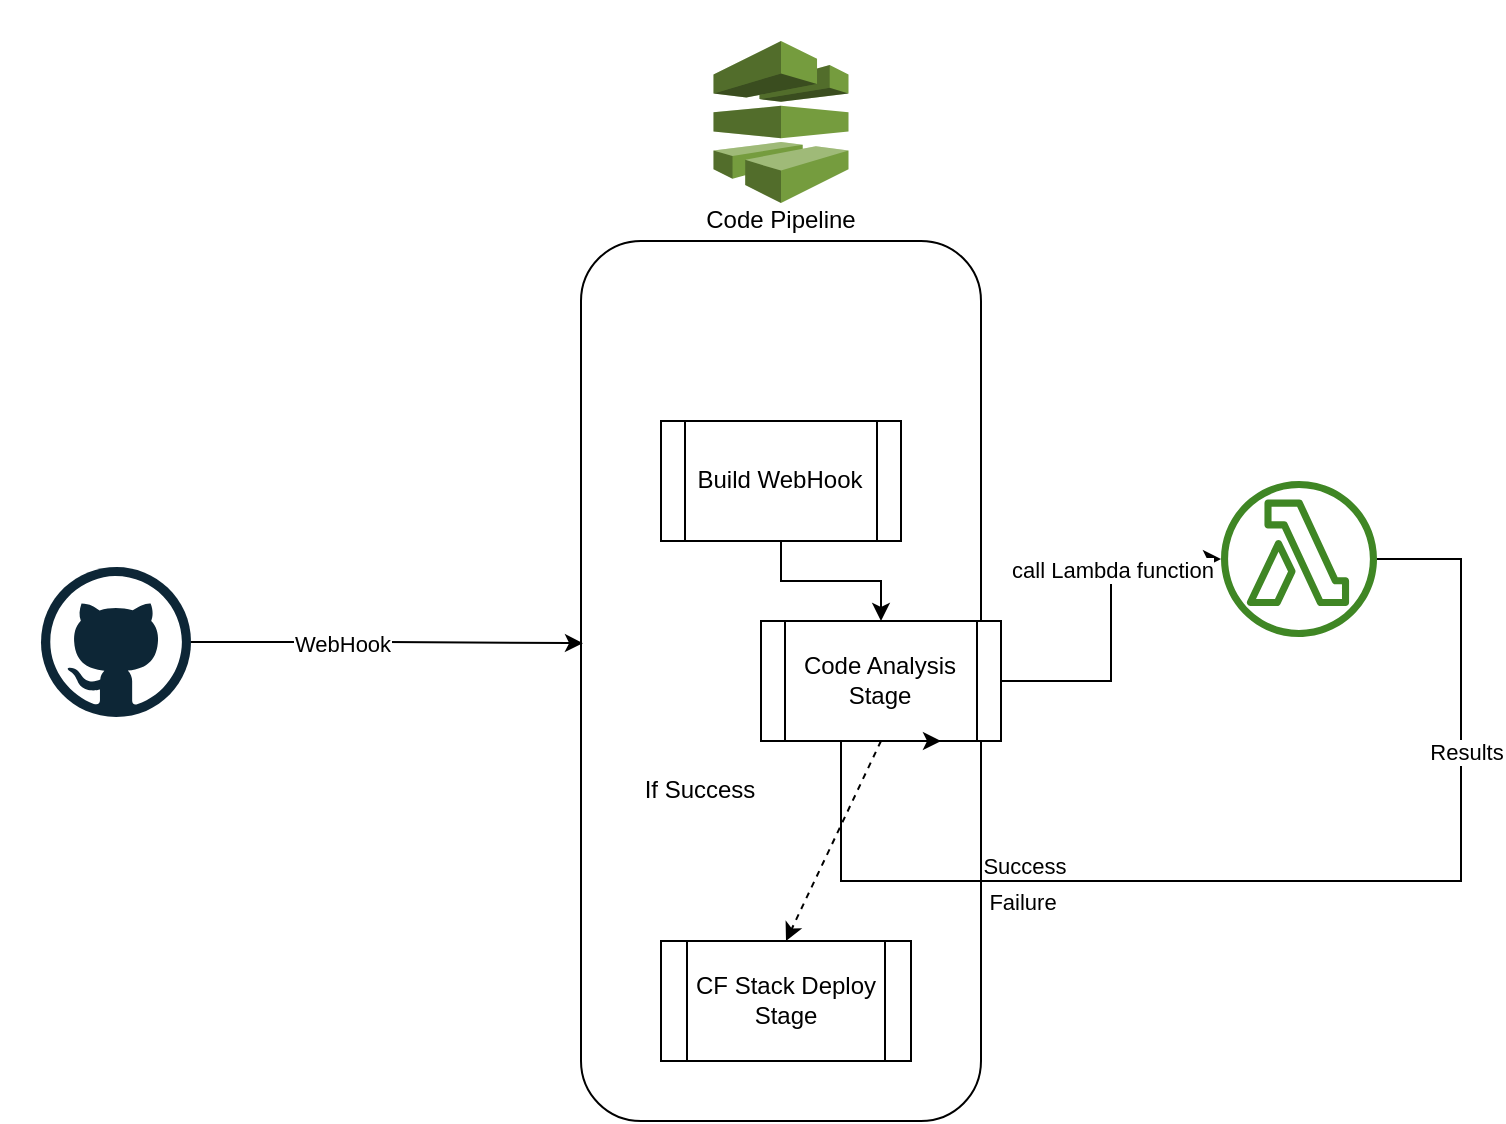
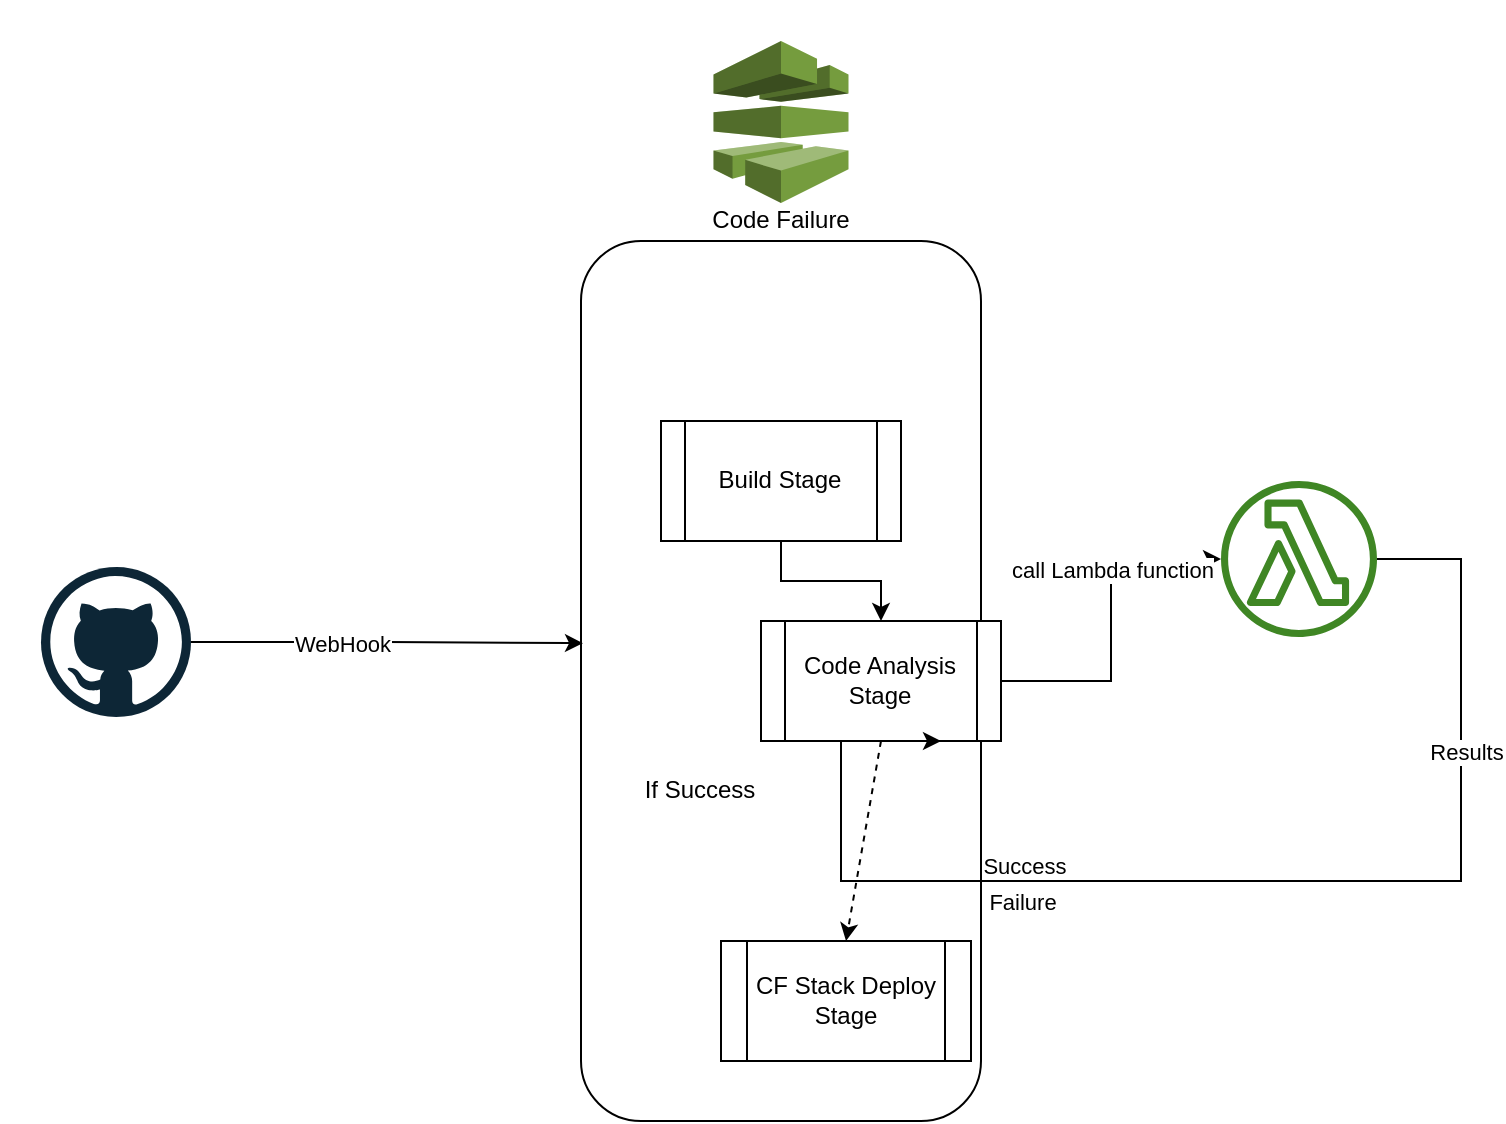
(782, 221) -> (782, 221)
(781, 481) -> (781, 481)
(786, 1001) -> (846, 1001)
